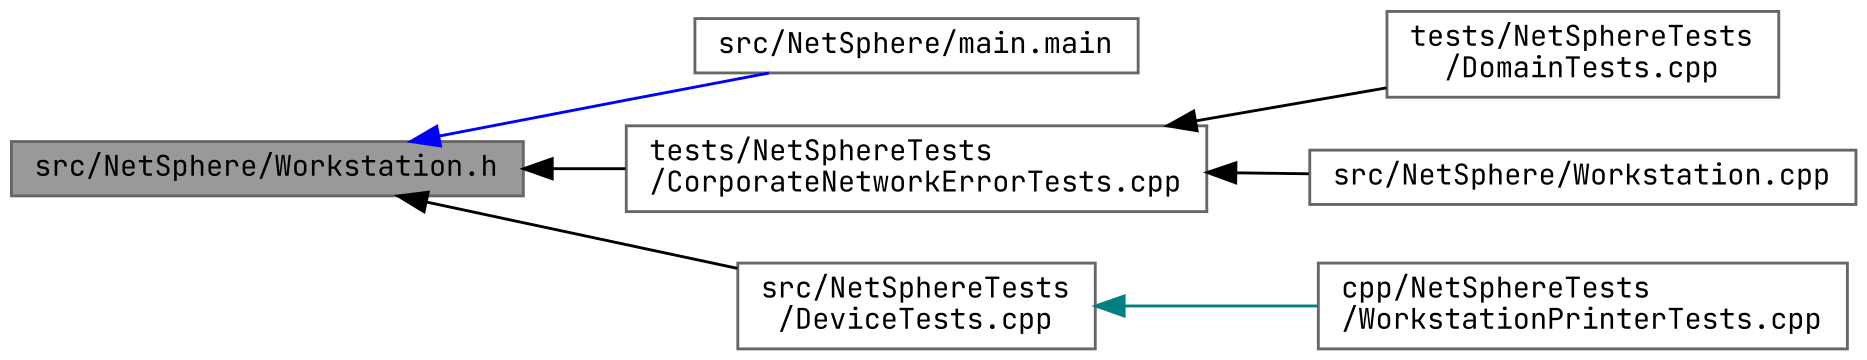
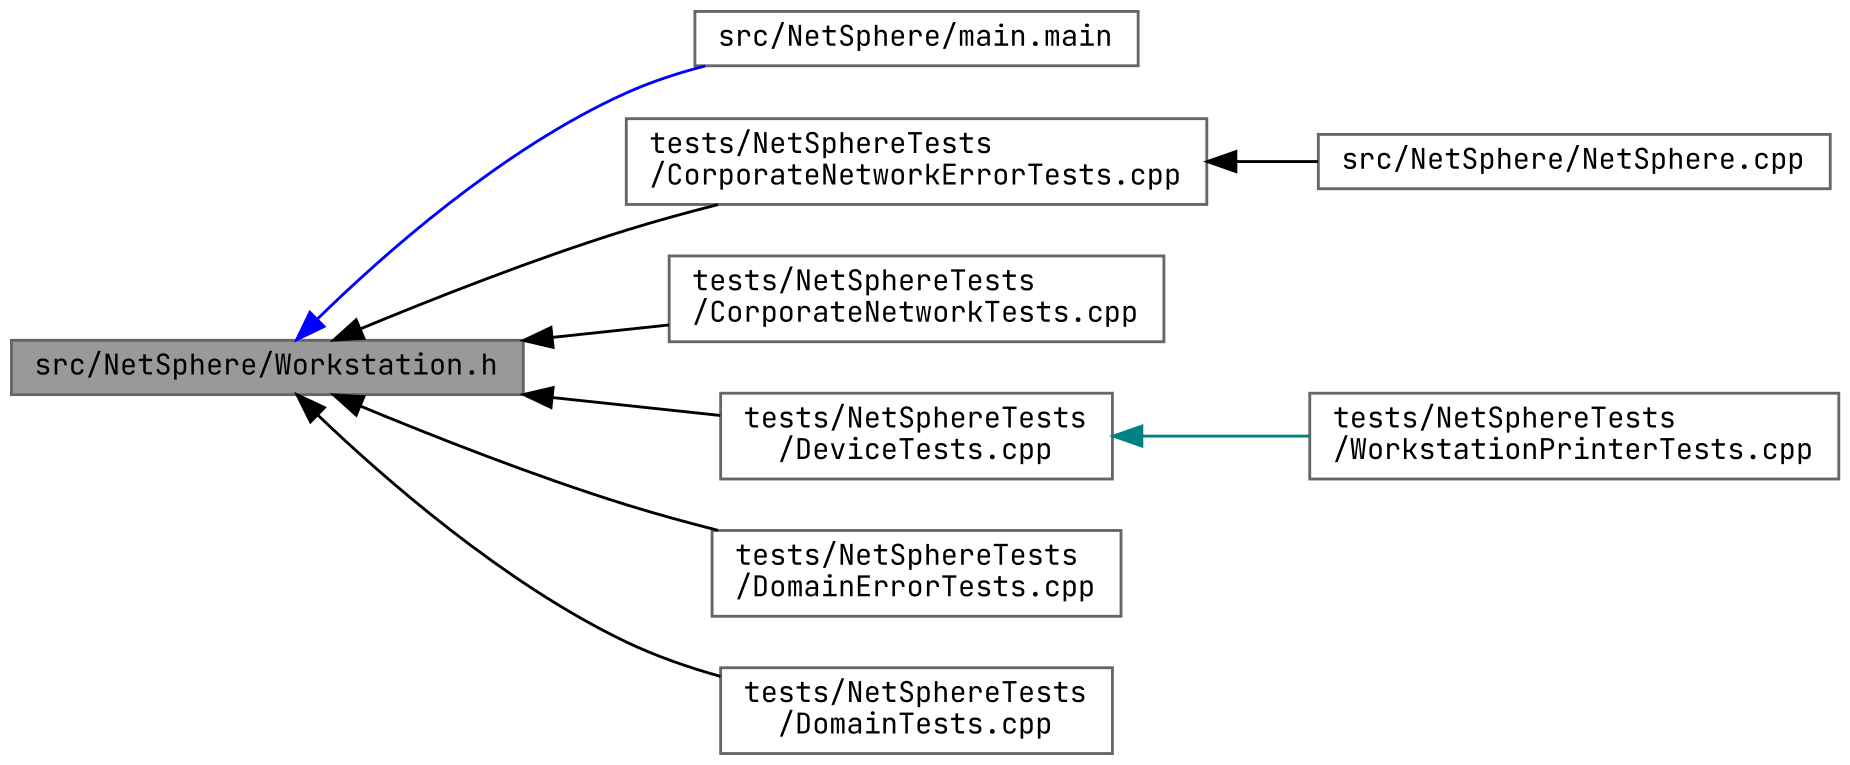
(1291, 104) -> (505, 569)
(1583, 177) -> (1574, 162)
none -> (917, 299)
(917, 306) -> (917, 436)
(1583, 306) -> (1574, 436)
none -> (917, 573)
